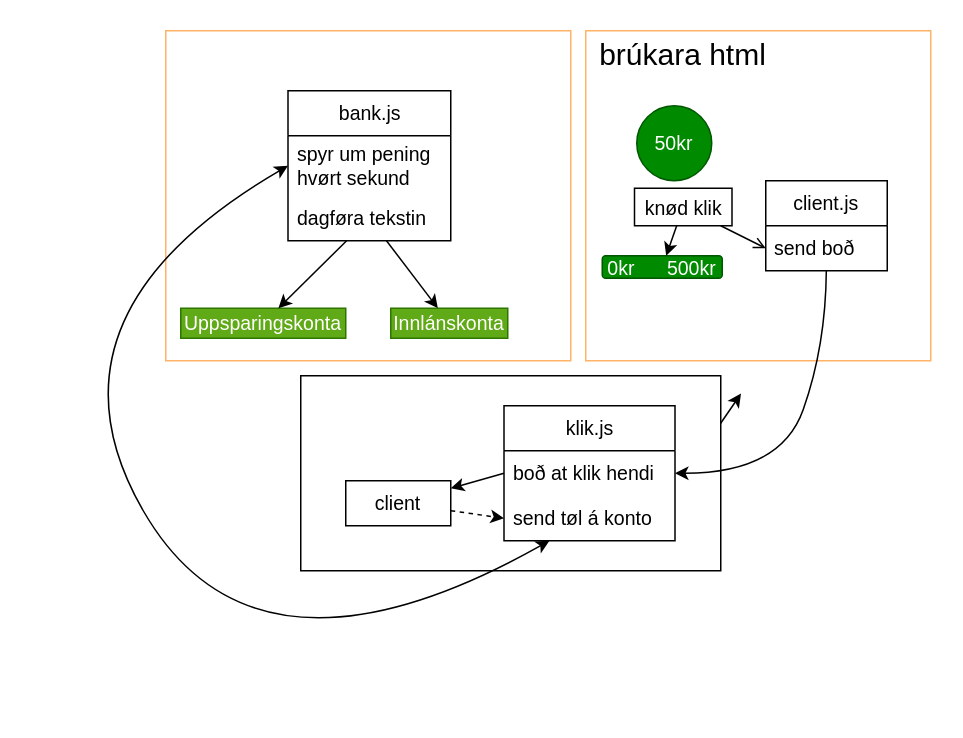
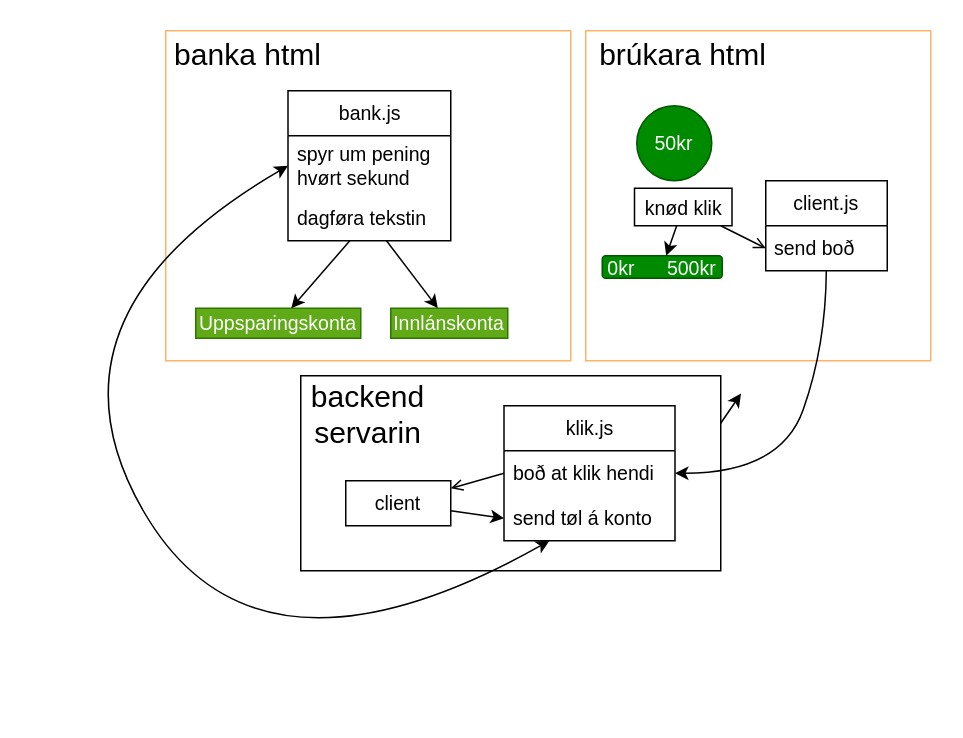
none -> (248, 53)
(263, 323) -> (278, 323)
none -> (368, 413)
(462, 485) -> (459, 486)
(474, 514) -> (474, 514)
